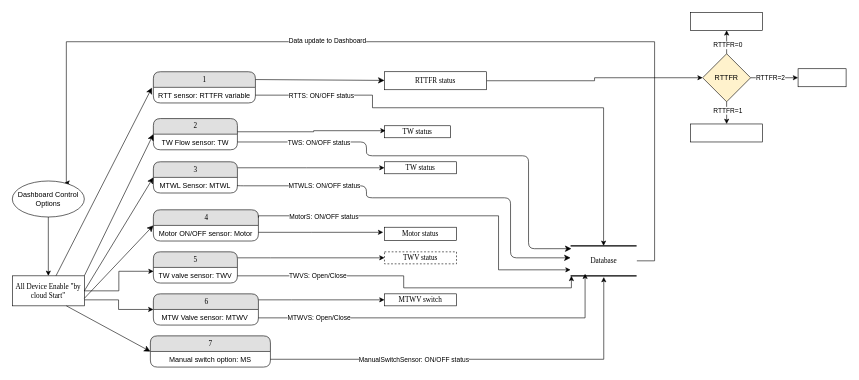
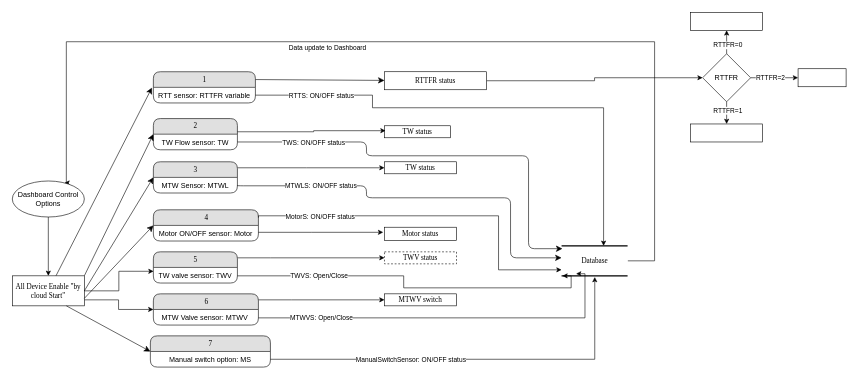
(726, 78) -> (726, 78)
(195, 186) -> (195, 186)
(603, 261) -> (594, 261)
